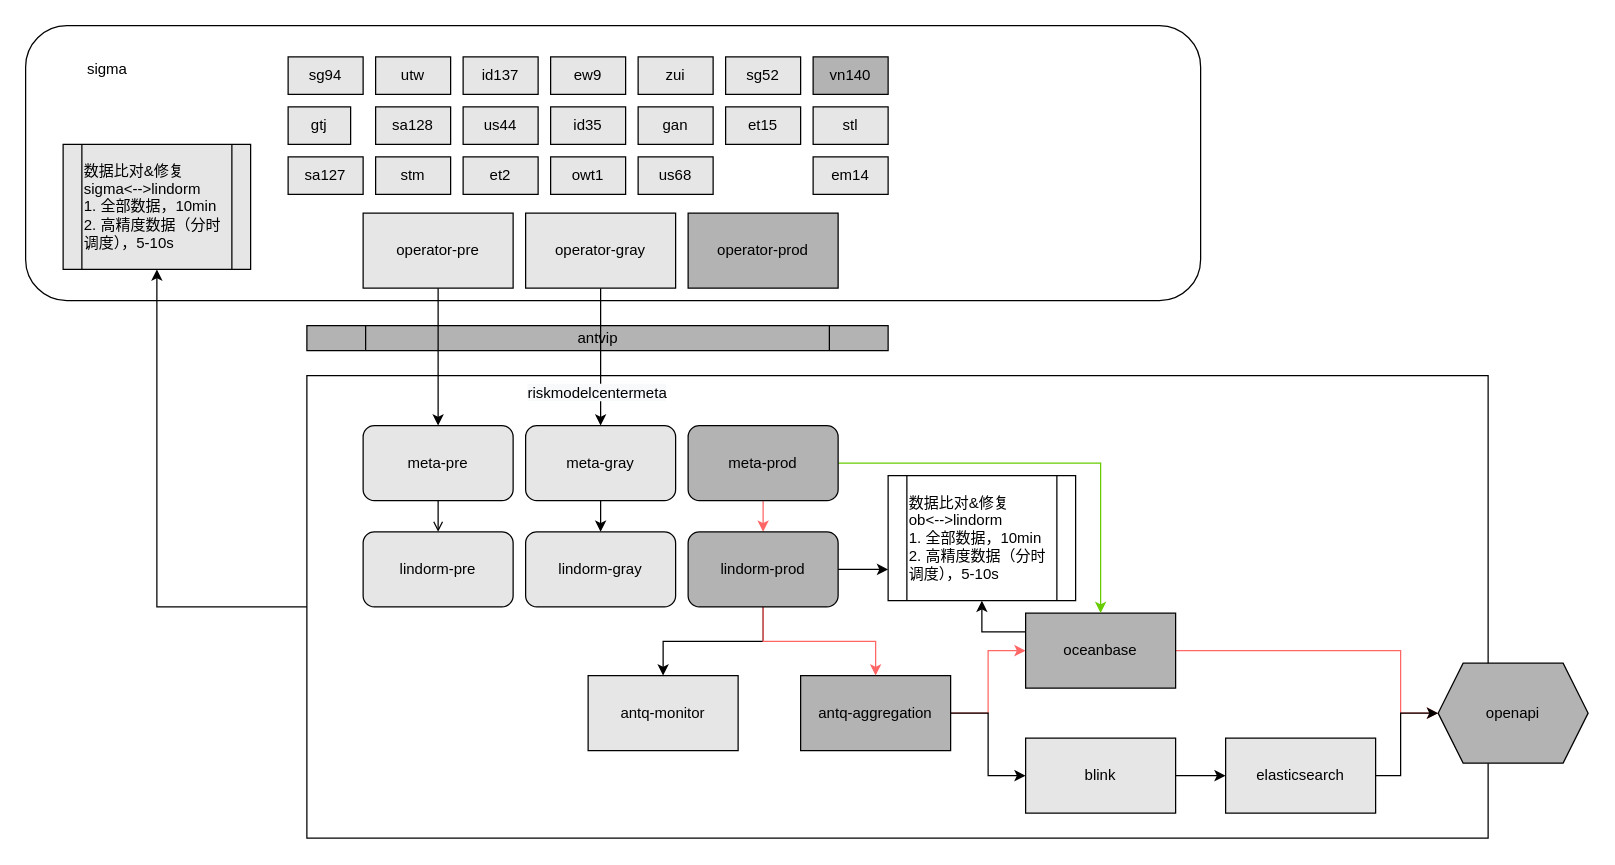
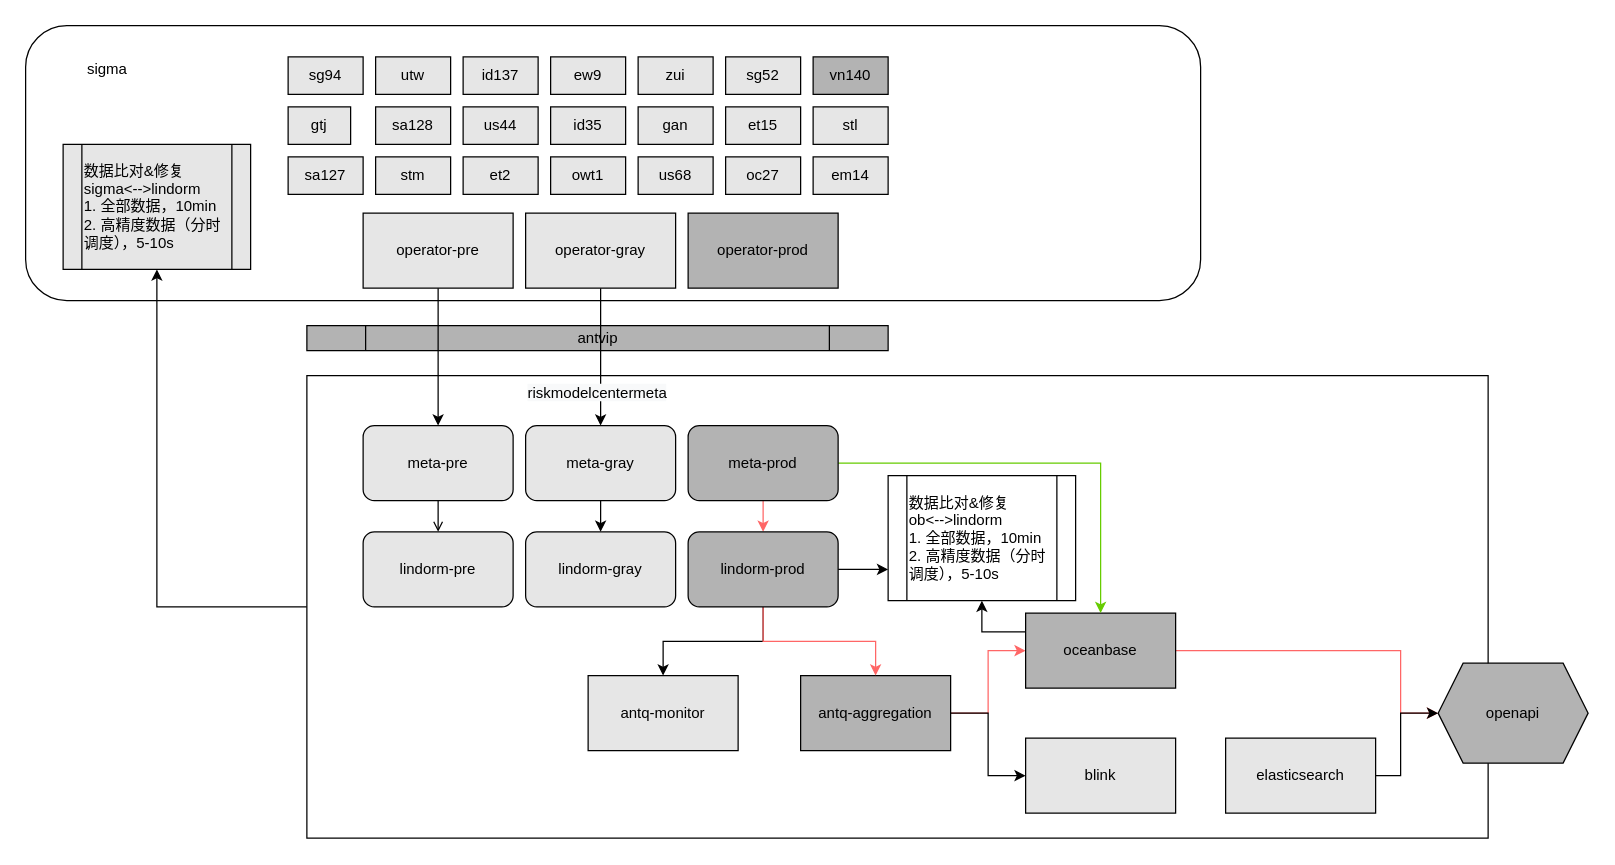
none -> (763, 176)
(1197, 776) -> none
